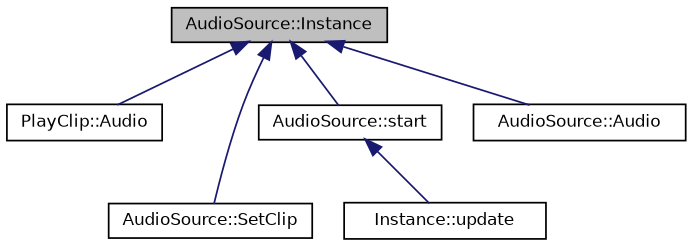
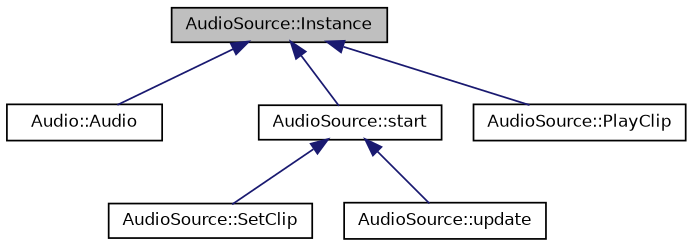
(85, 122) -> (85, 122)
(580, 122) -> (580, 122)
(235, 129) -> (273, 177)
(445, 221) -> (445, 221)
